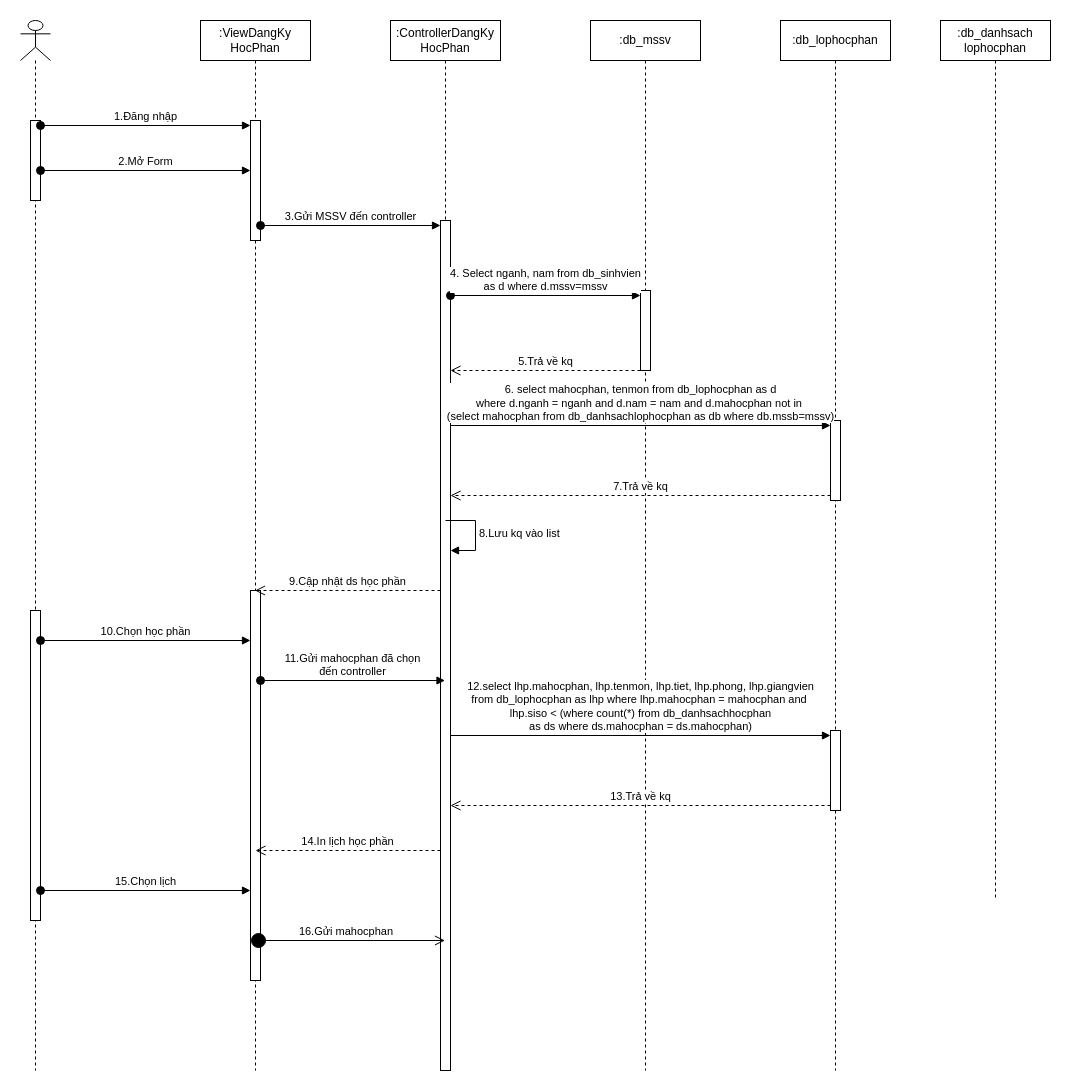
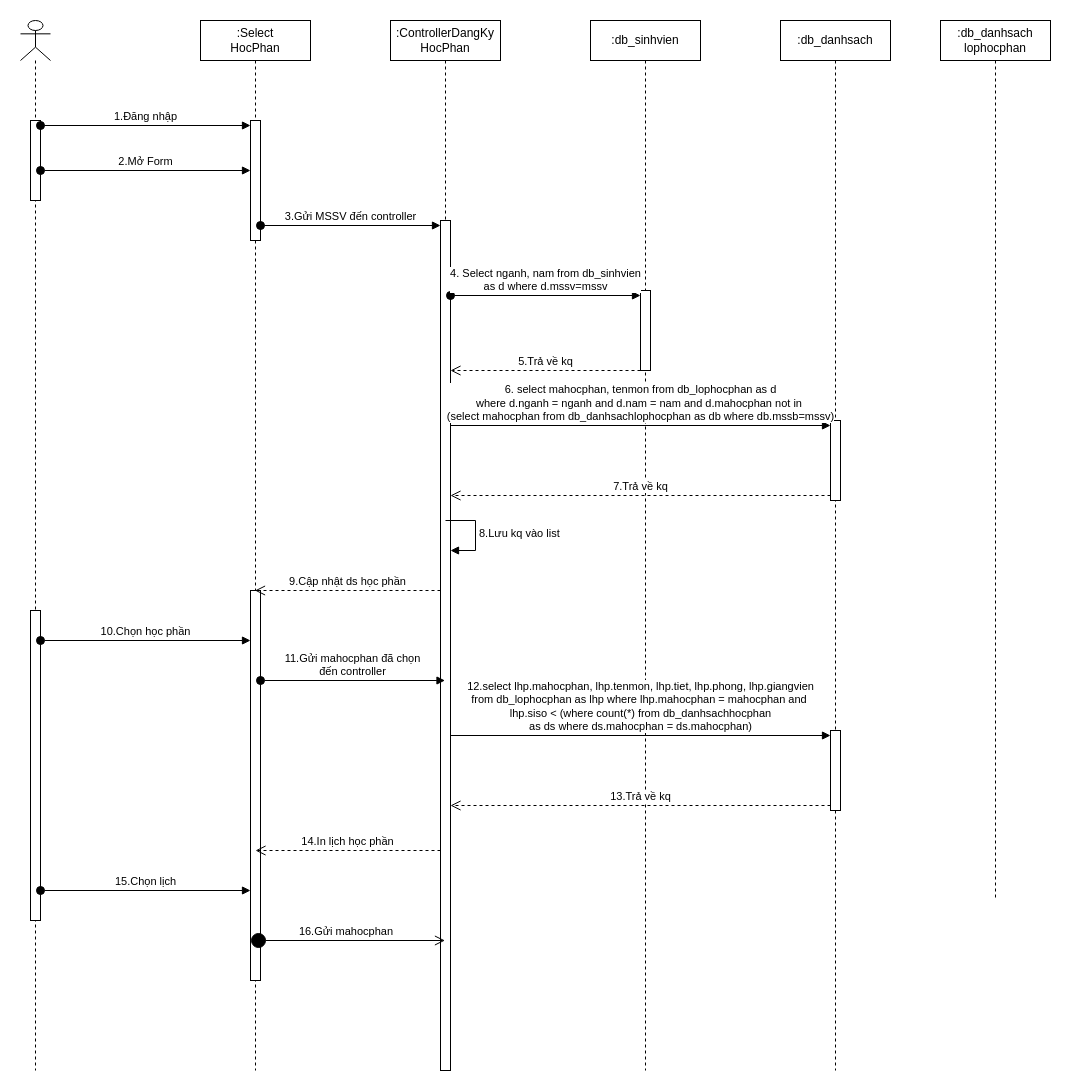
(256, 41) -> (256, 41)
(646, 41) -> (646, 41)
(836, 41) -> (836, 41)
